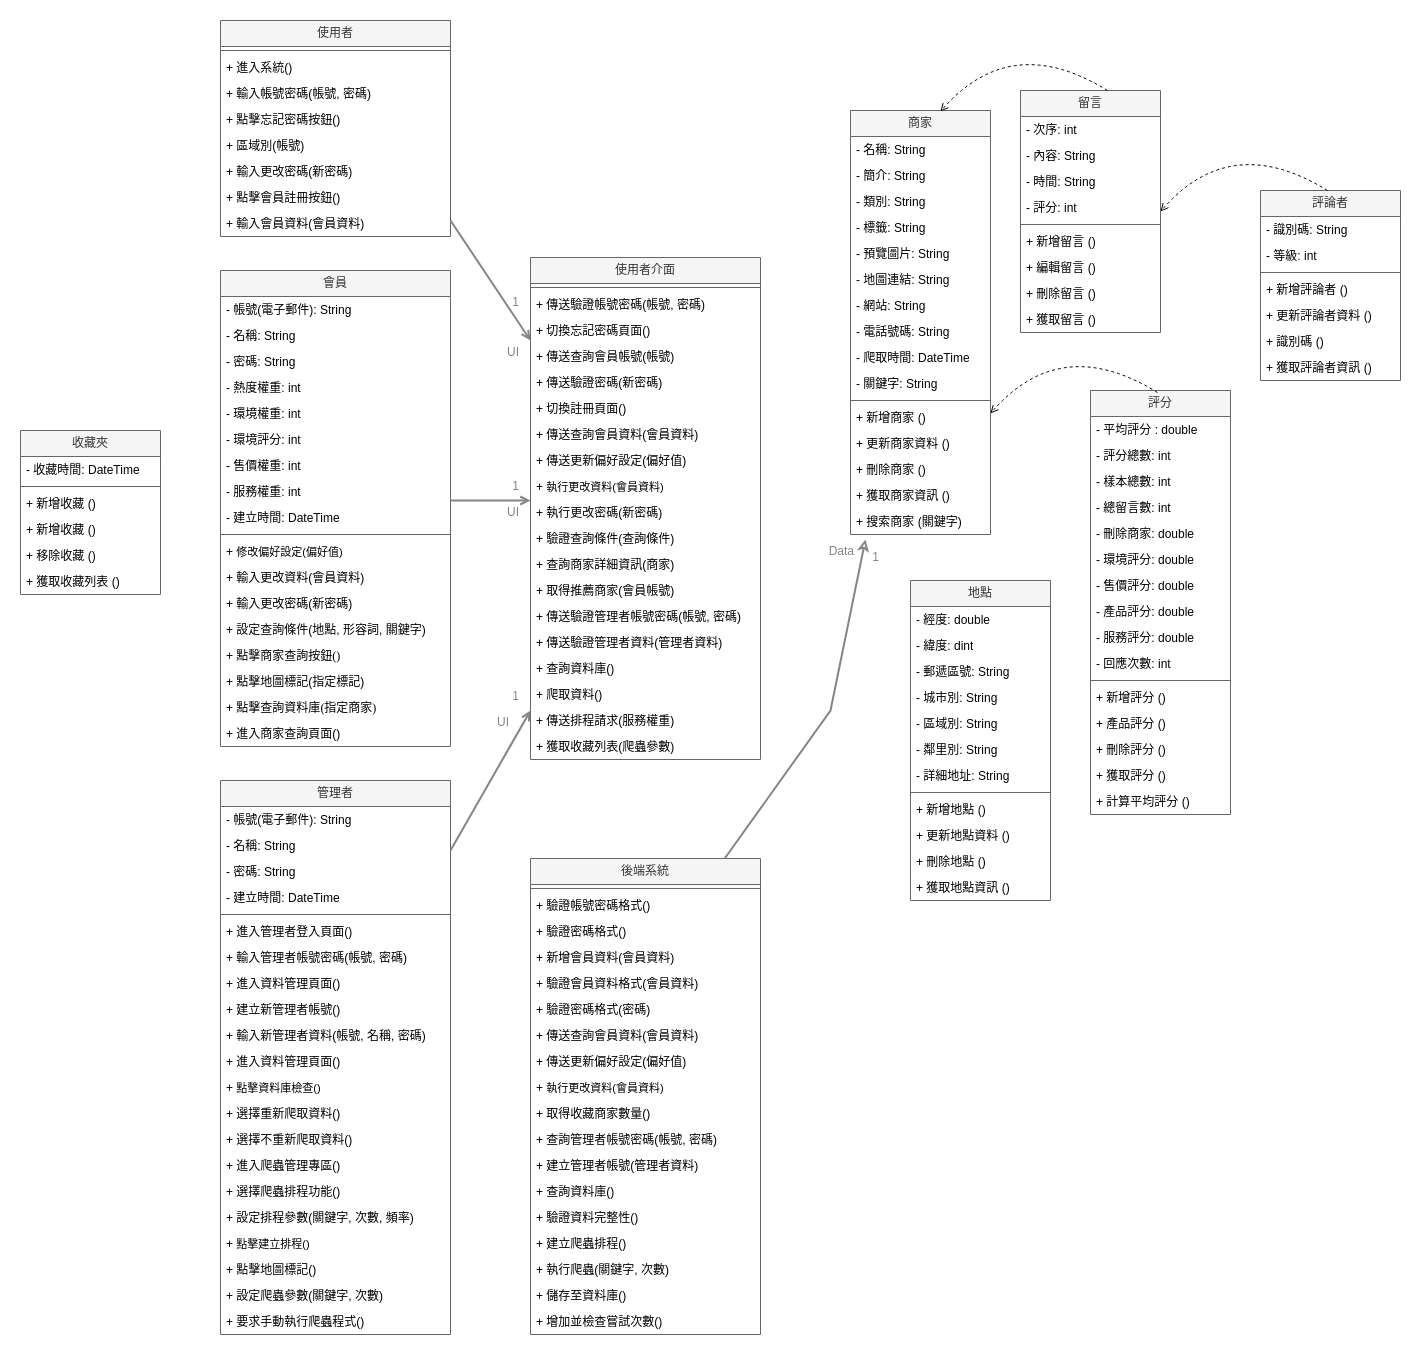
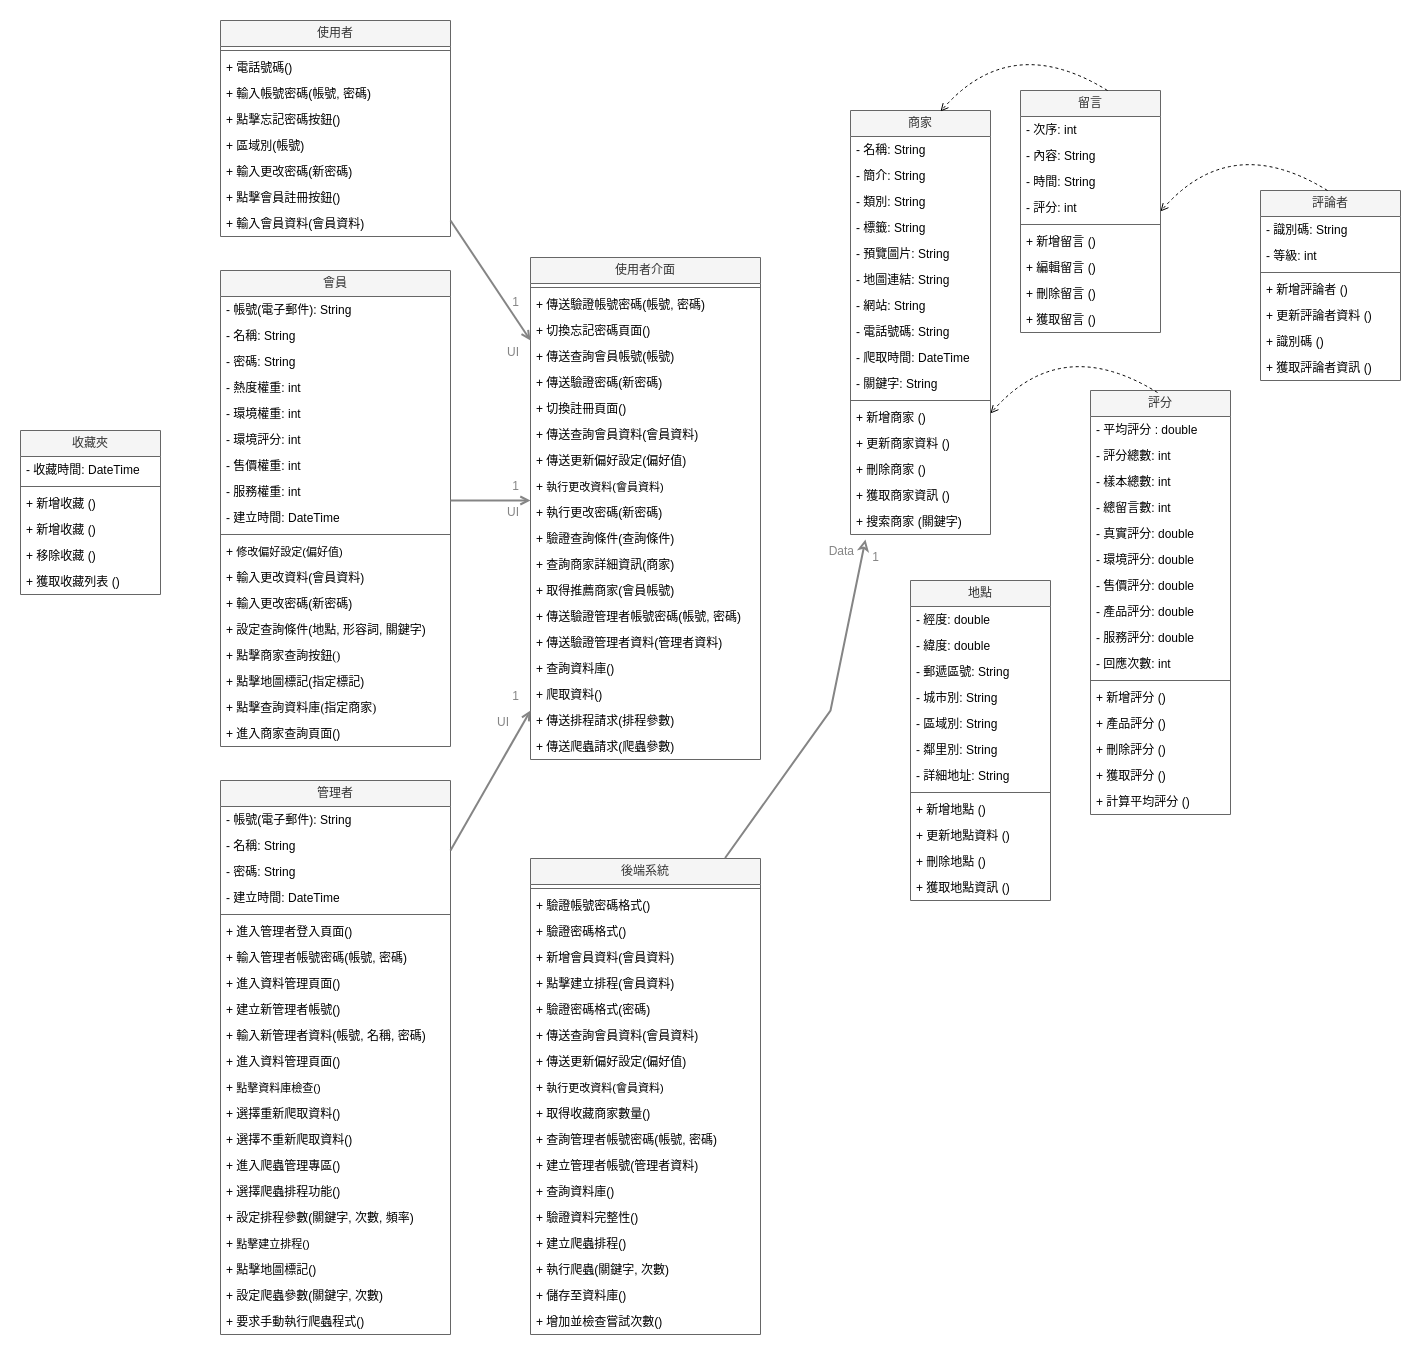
(262, 69) -> (262, 69)
(1148, 535) -> (1148, 535)
(949, 647) -> (956, 647)
(608, 722) -> (608, 722)
(608, 748) -> (608, 748)
(620, 985) -> (608, 985)
